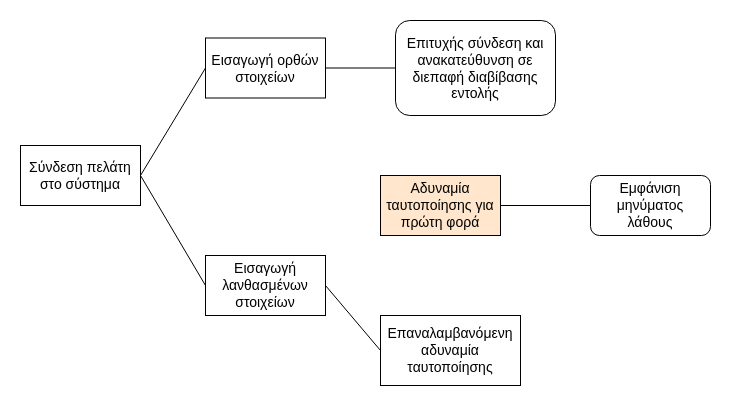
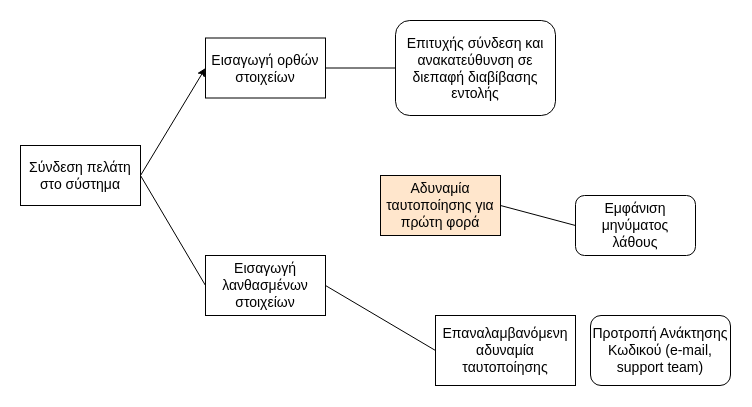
(203, 72) -> (201, 75)
(651, 206) -> (636, 226)
(451, 351) -> (506, 351)
none -> (661, 351)
